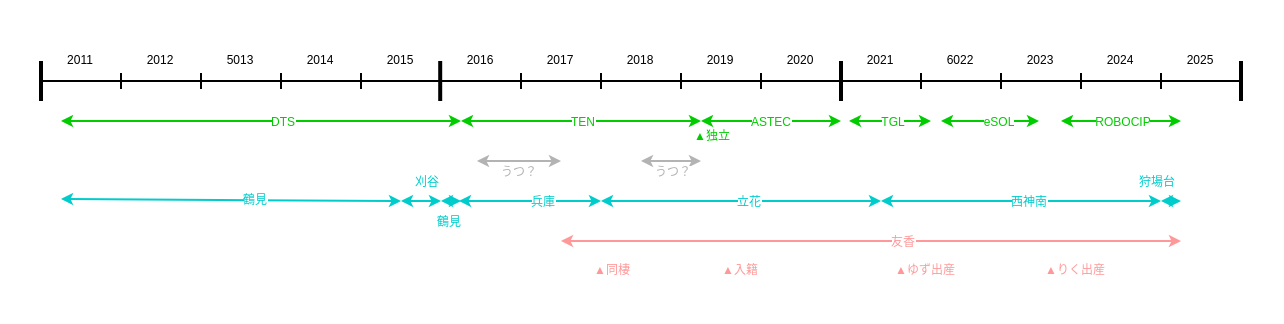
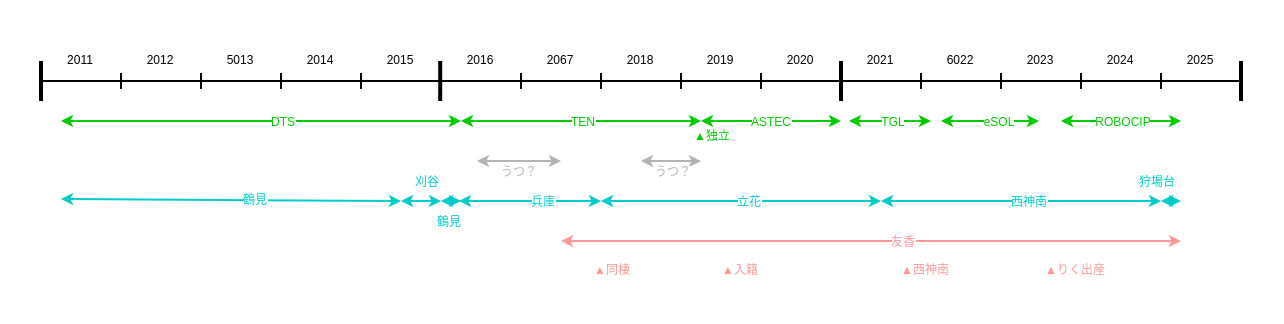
(561, 61) -> (561, 61)
(926, 271) -> (926, 271)
